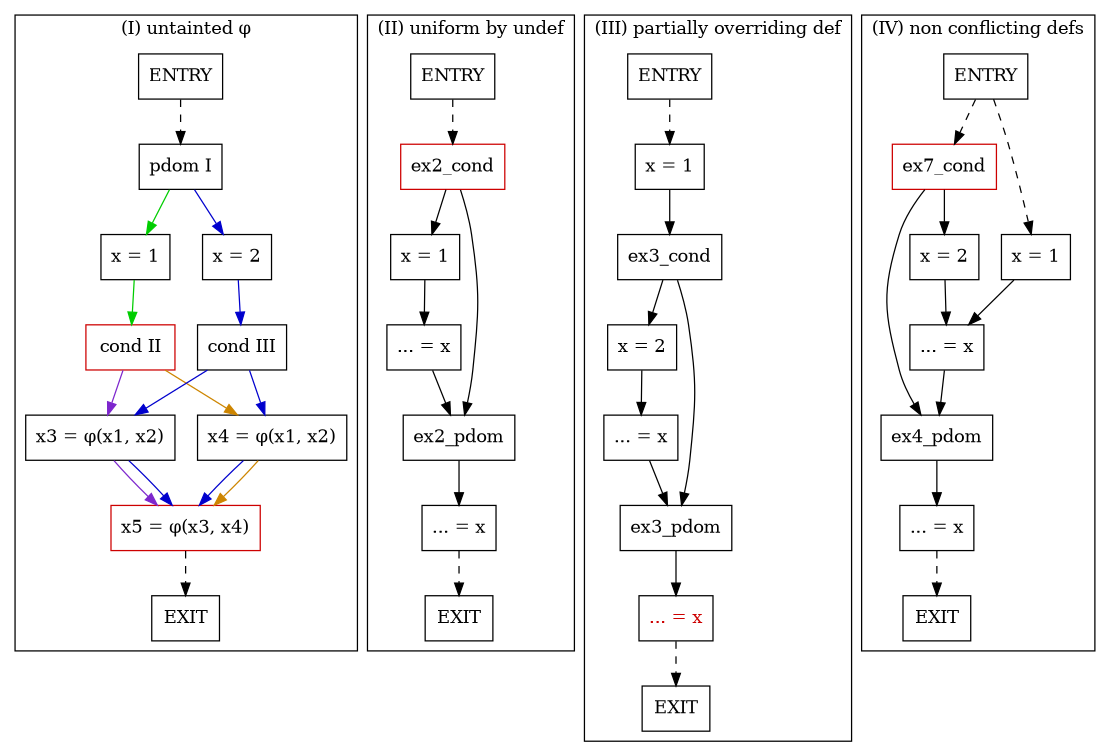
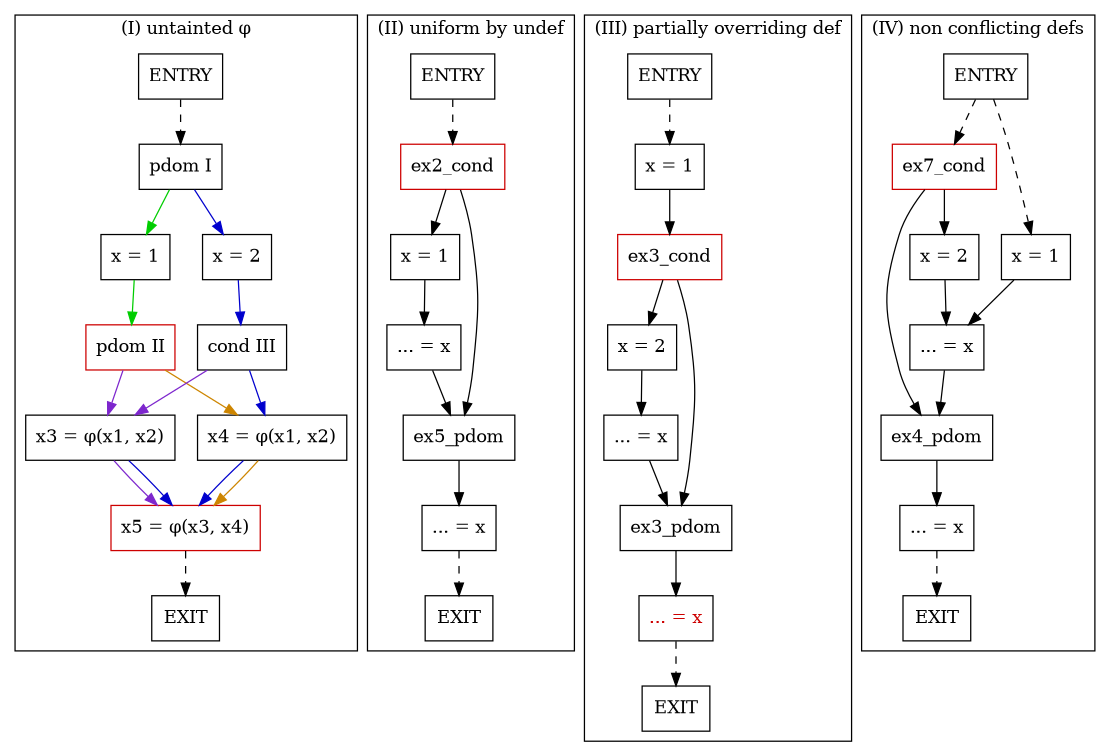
(670, 257) -> (670, 257)
(130, 347) -> (130, 347)
(177, 389) -> (177, 389)
(459, 438) -> (459, 438)
